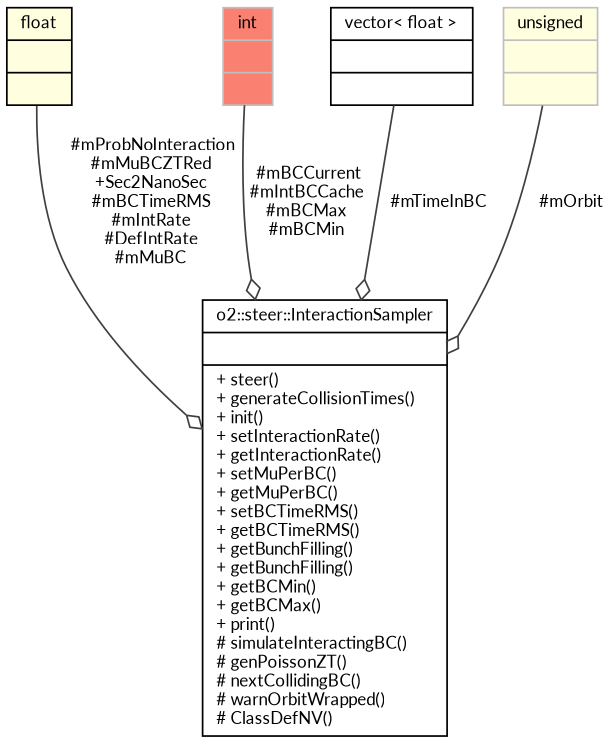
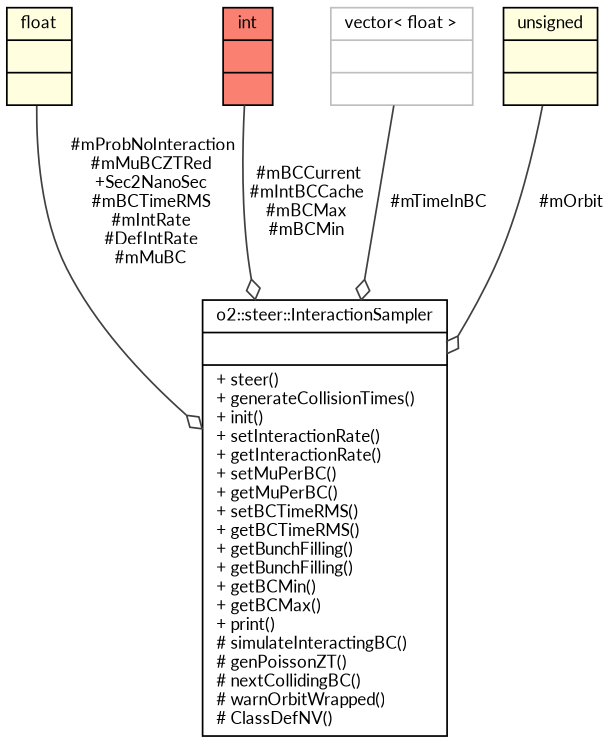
(248, 56) -> (248, 56)
(402, 56) -> (402, 56)
(551, 56) -> (551, 56)
